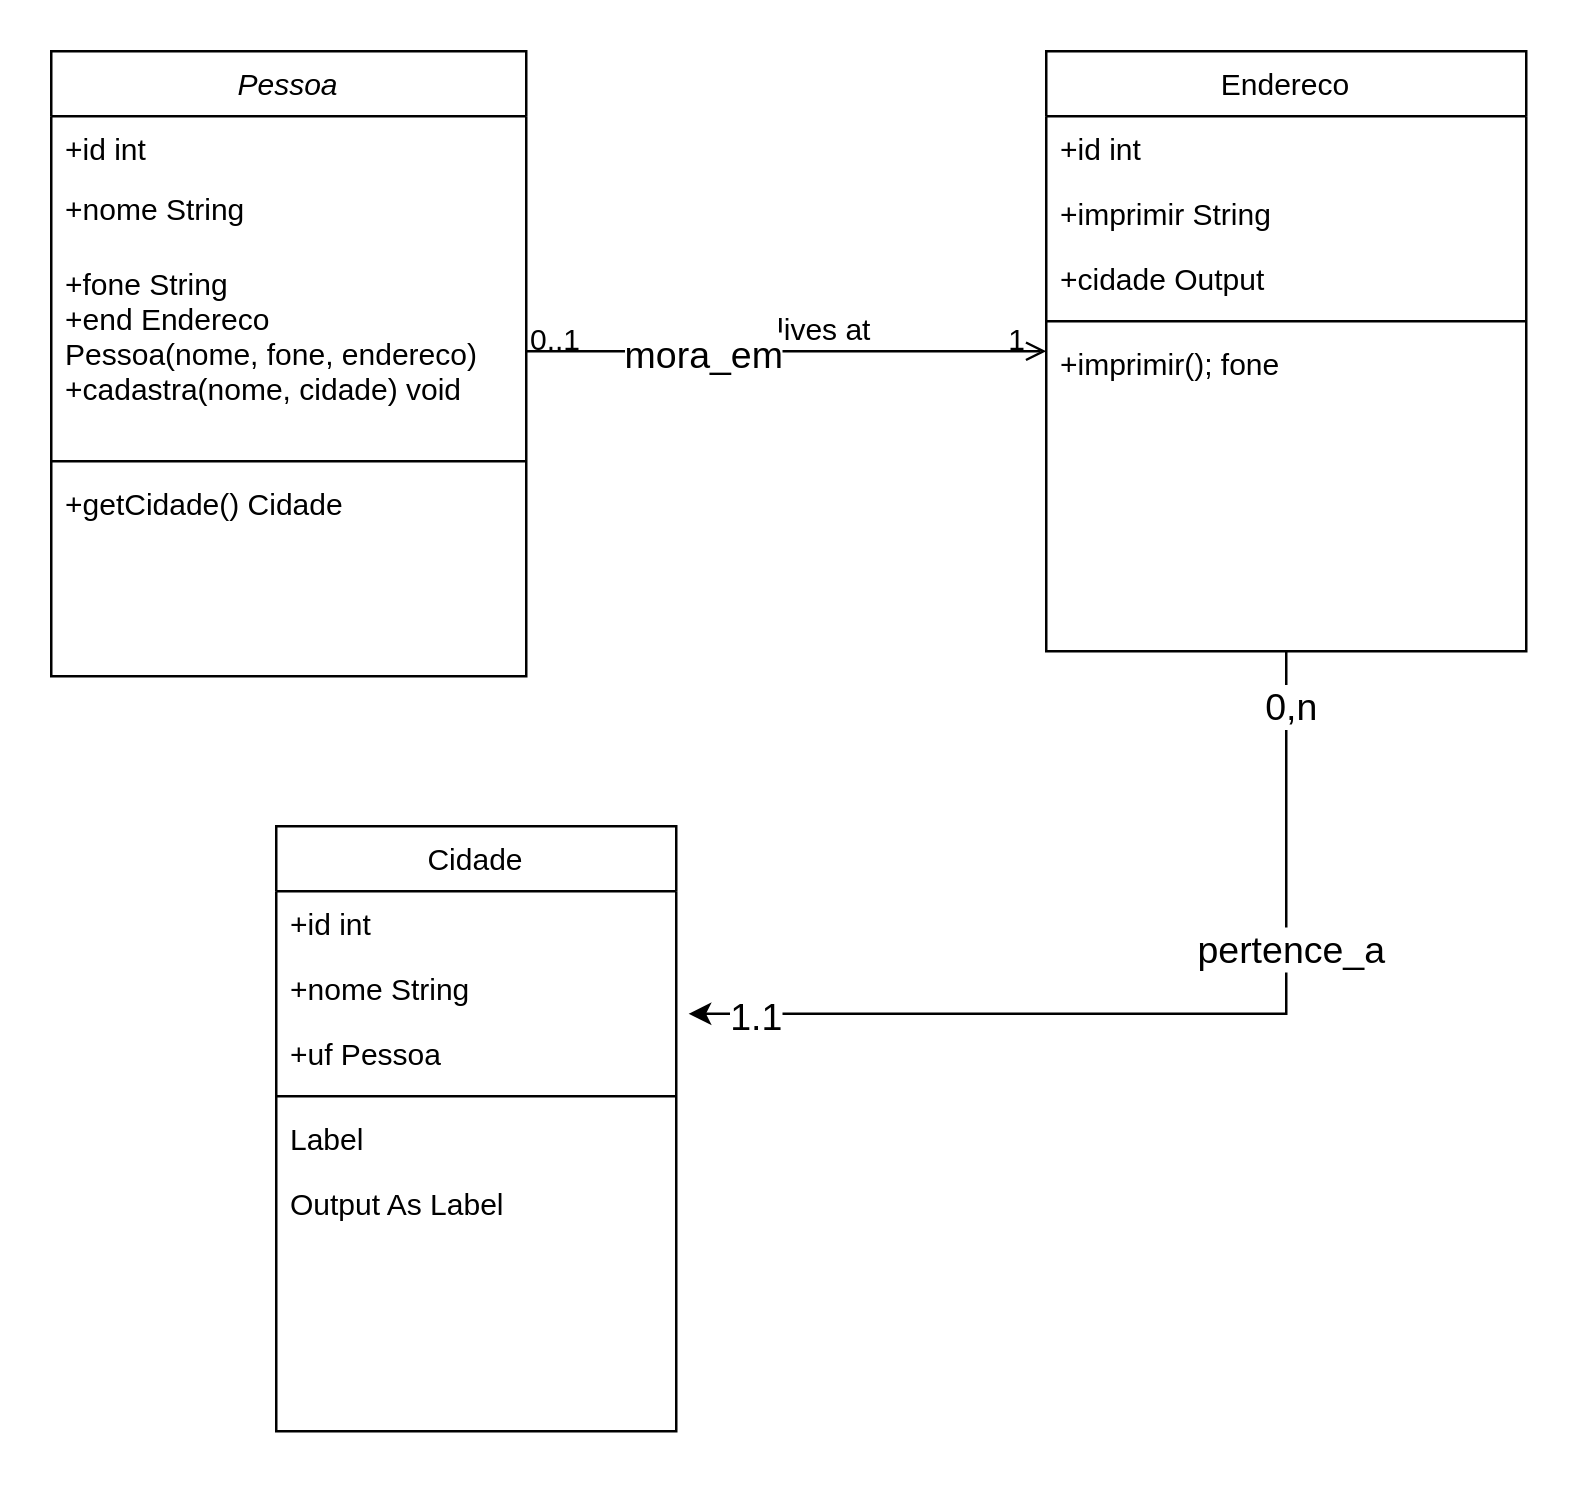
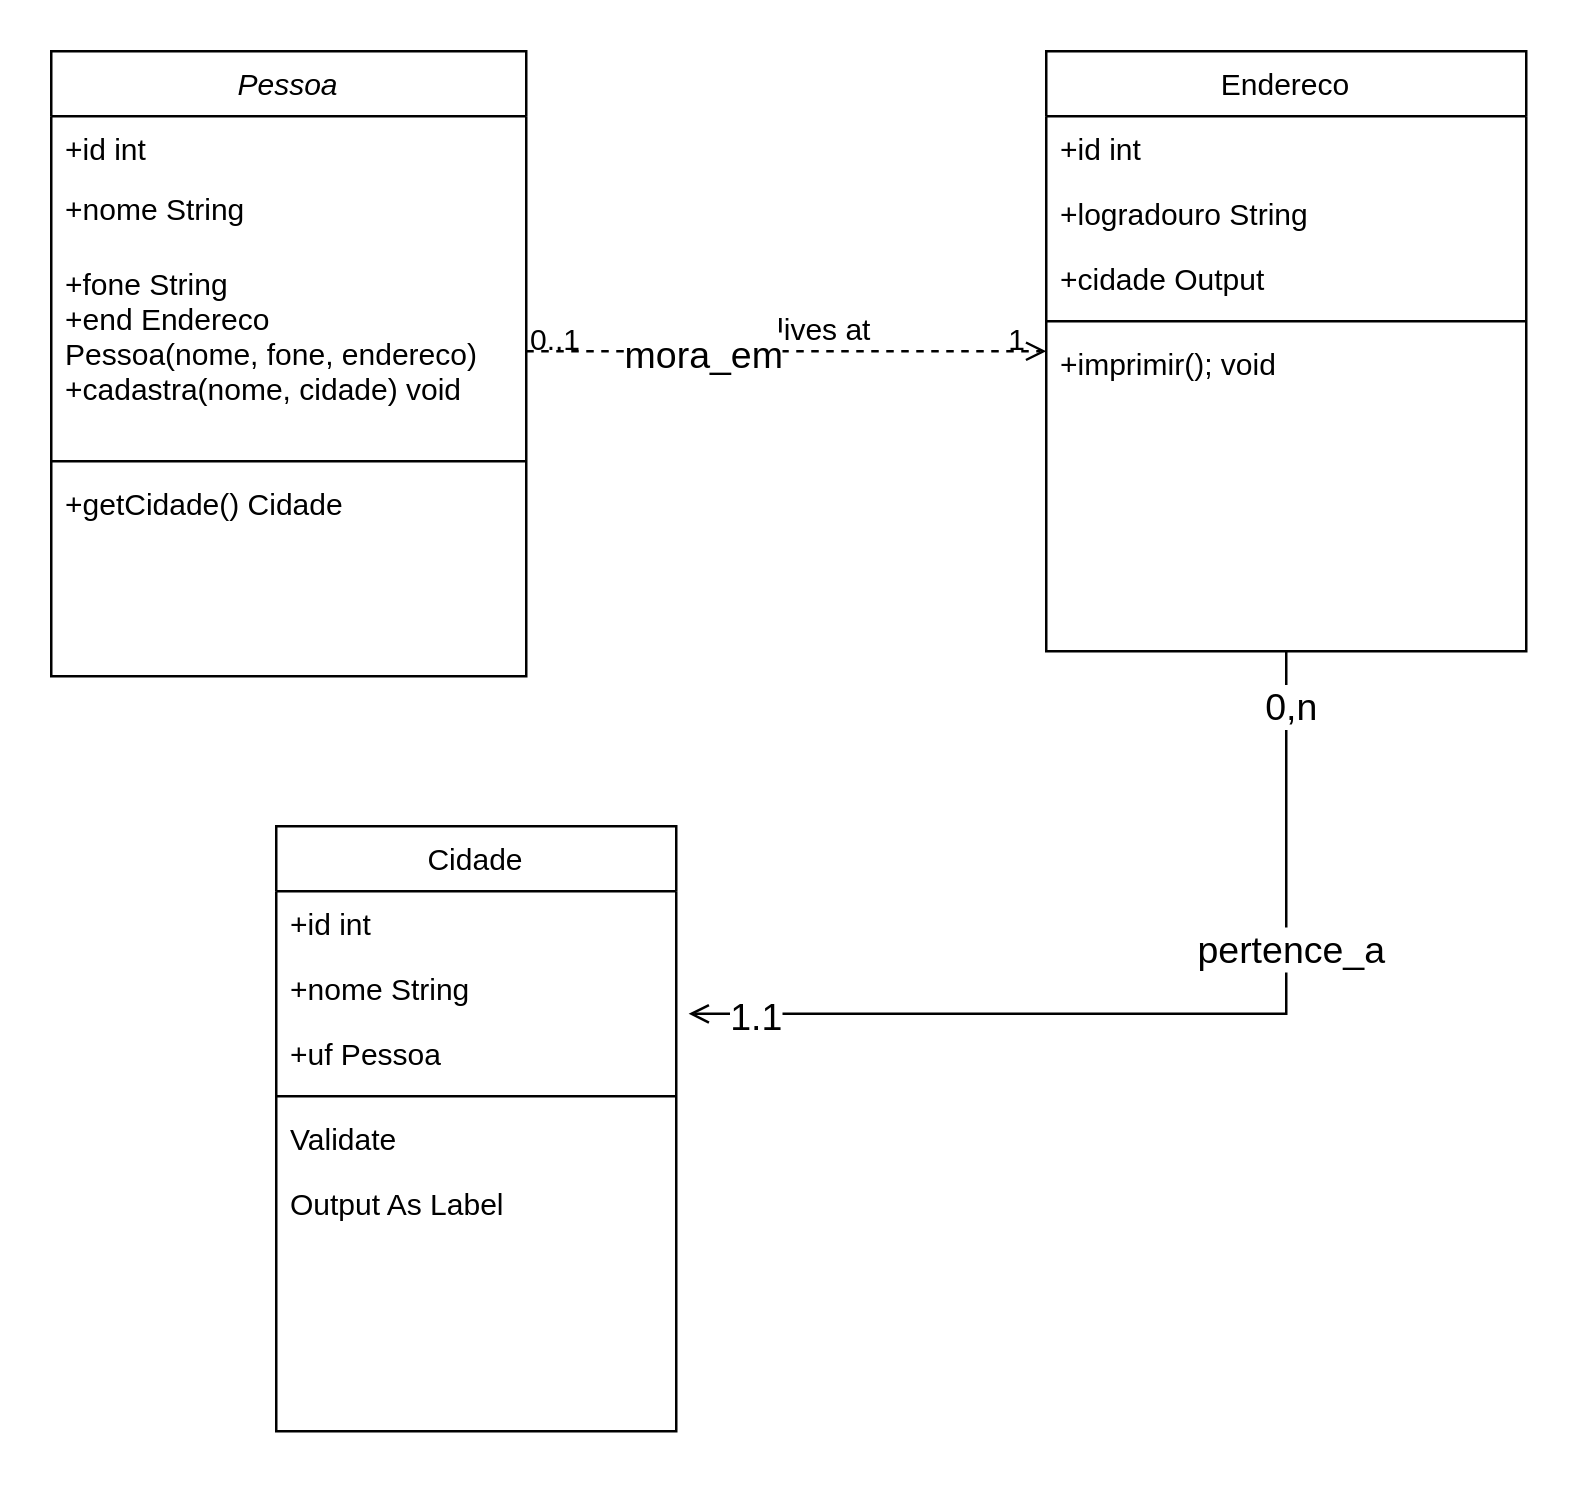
(1175, 215) -> (1200, 215)
(911, 351) -> (911, 351)
(1183, 365) -> (1179, 365)
(707, 1014) -> (702, 1014)
(328, 1140) -> (349, 1140)
